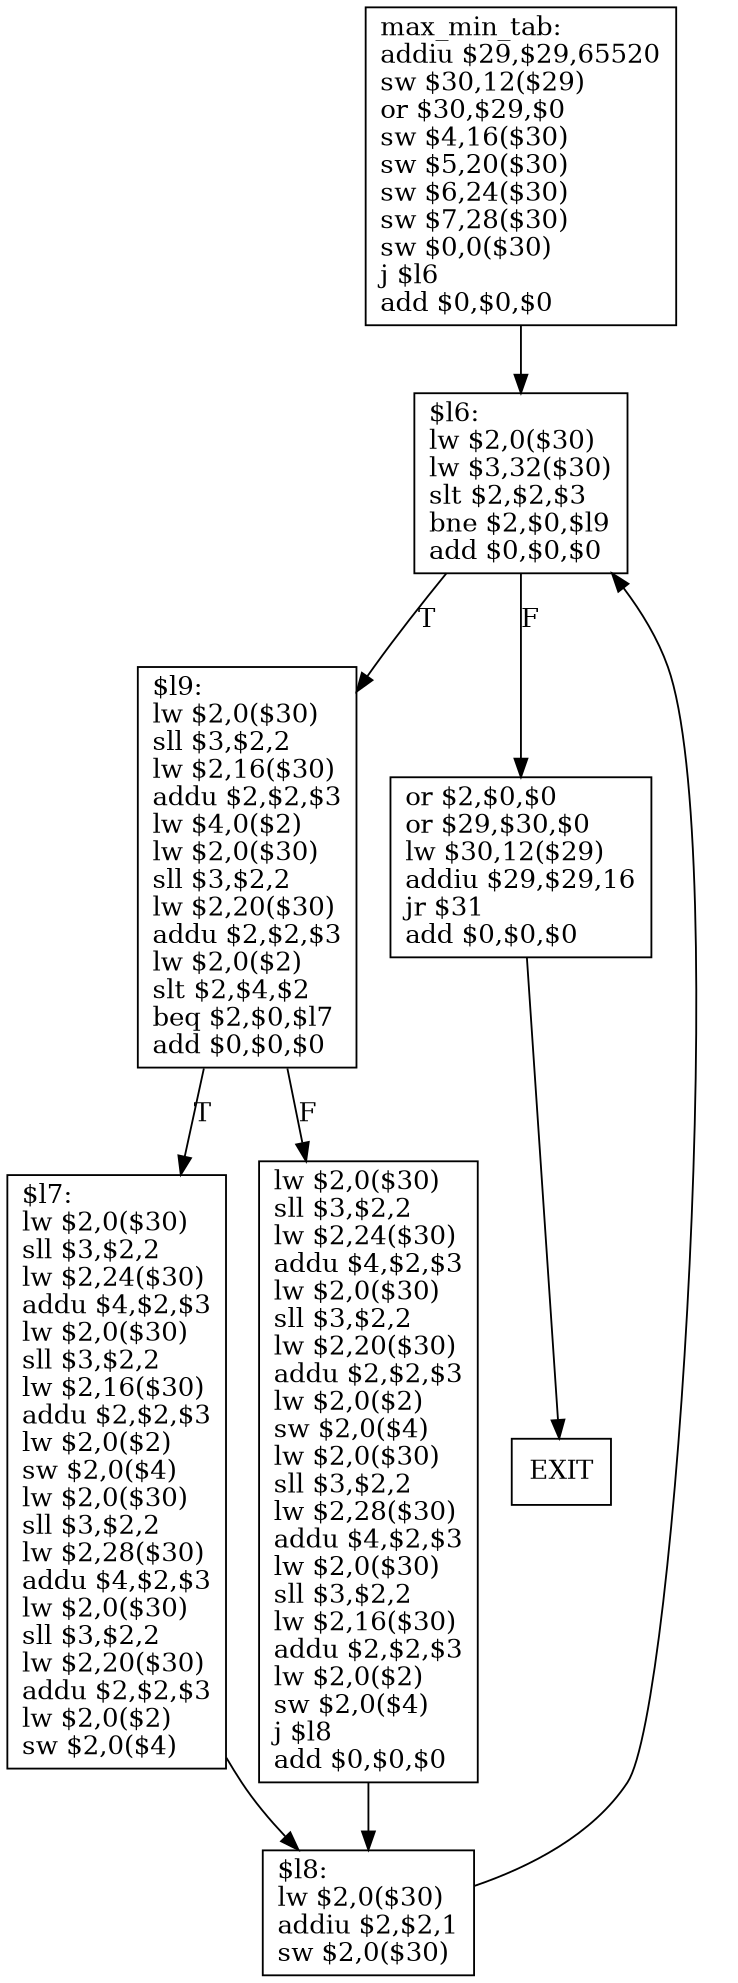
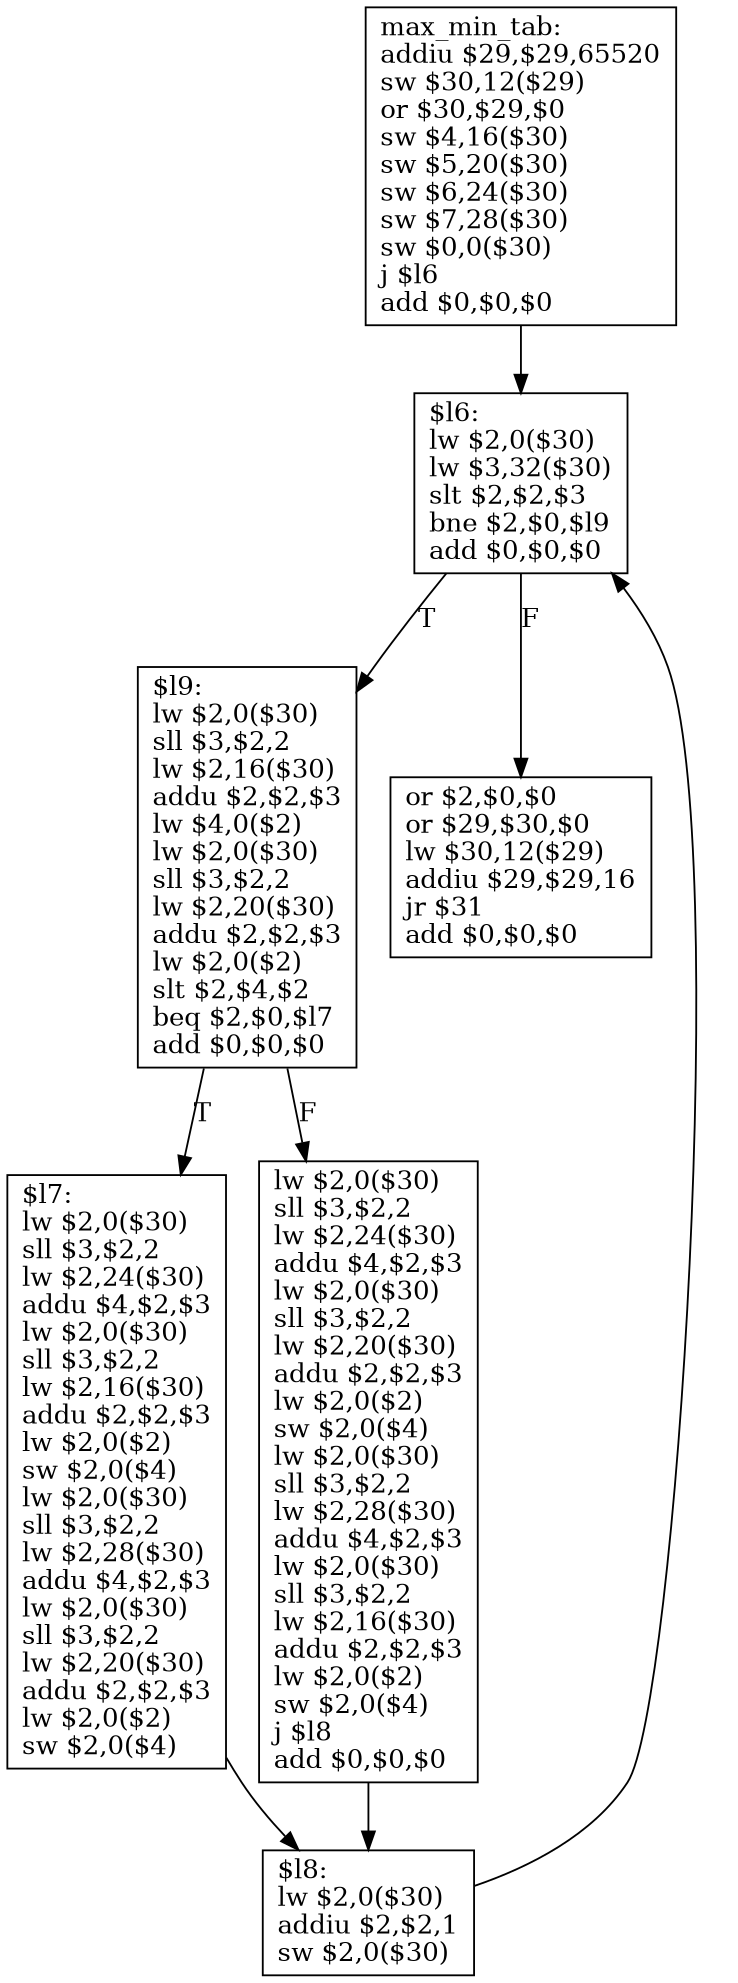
(561, 1472) -> none
